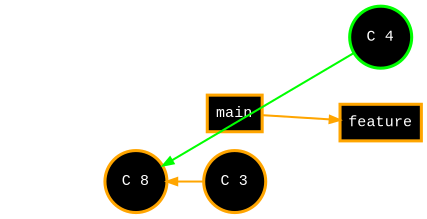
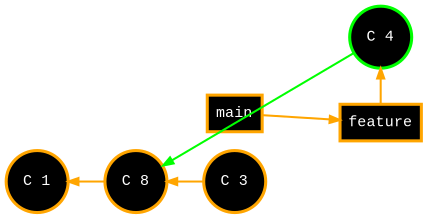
none -> (381, 91)
none -> (37, 182)
